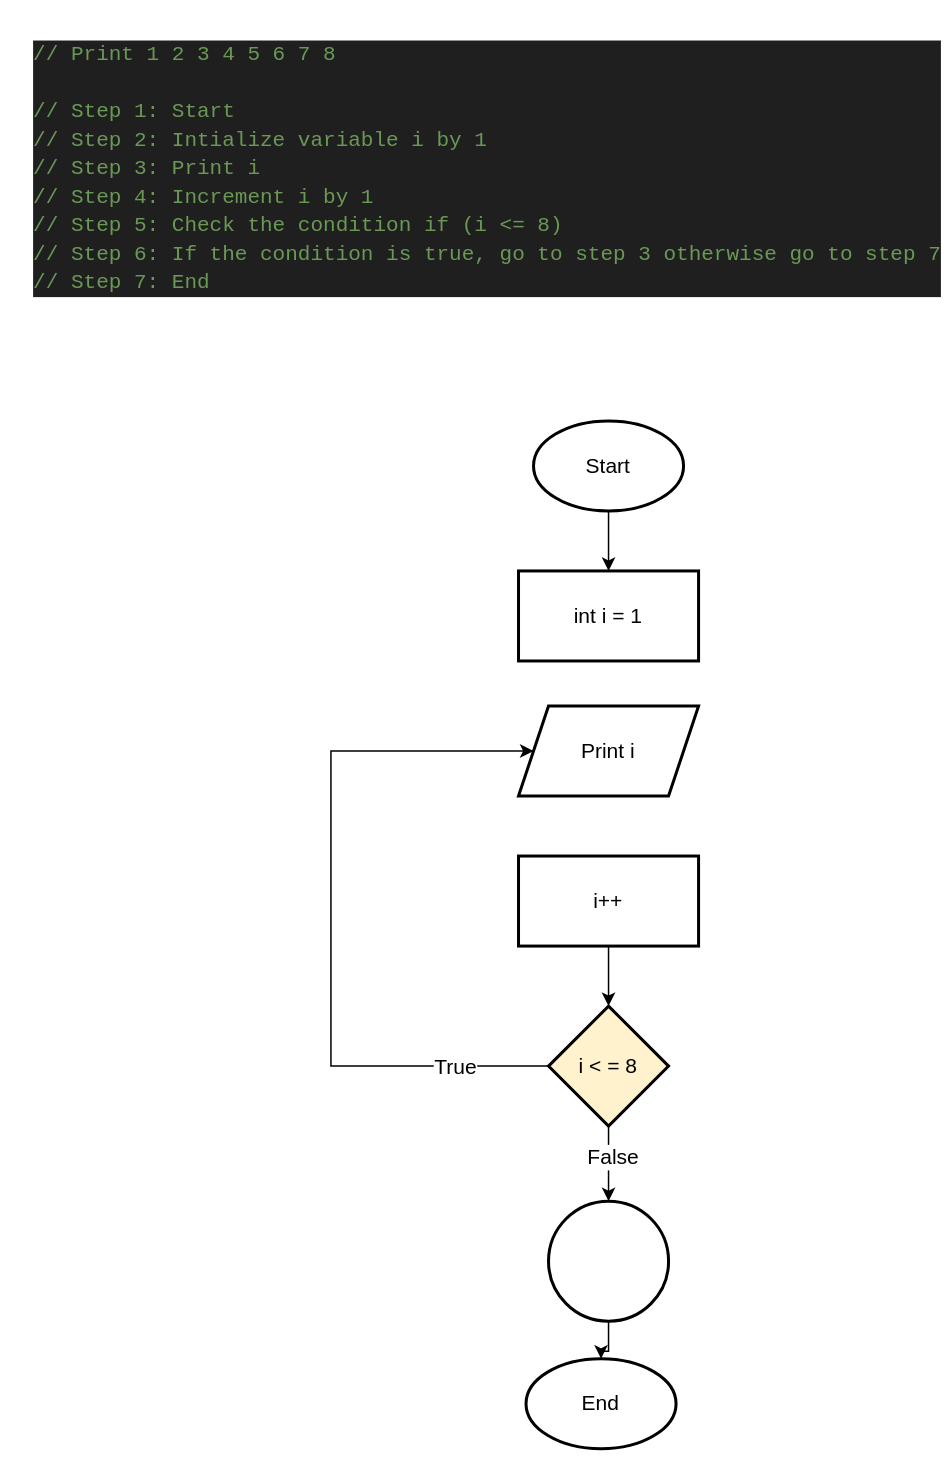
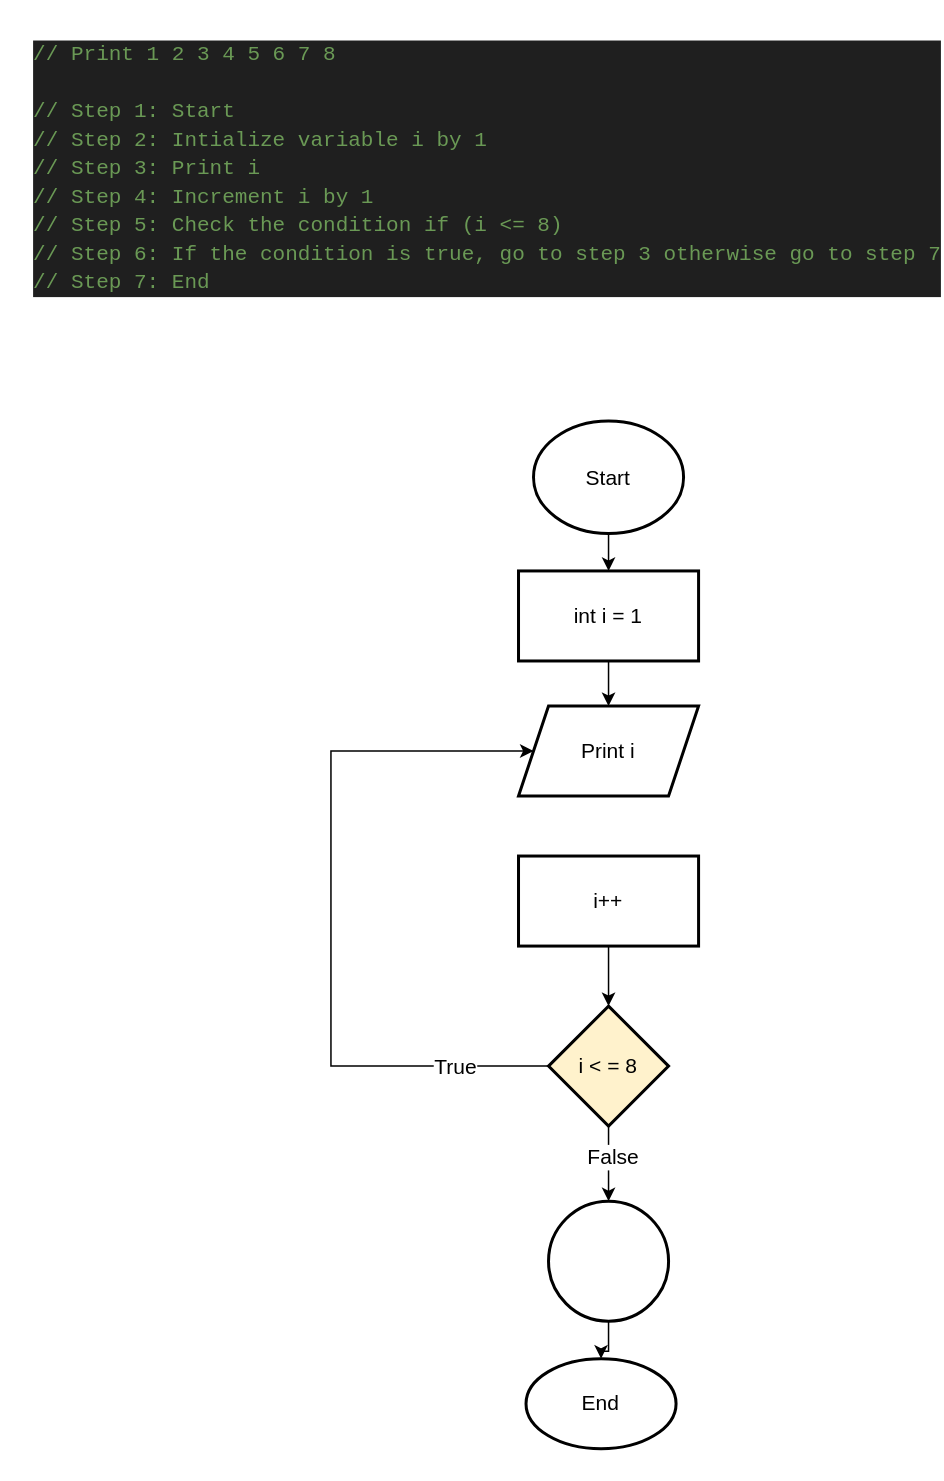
(608, 466) -> (608, 477)
none -> (608, 689)
